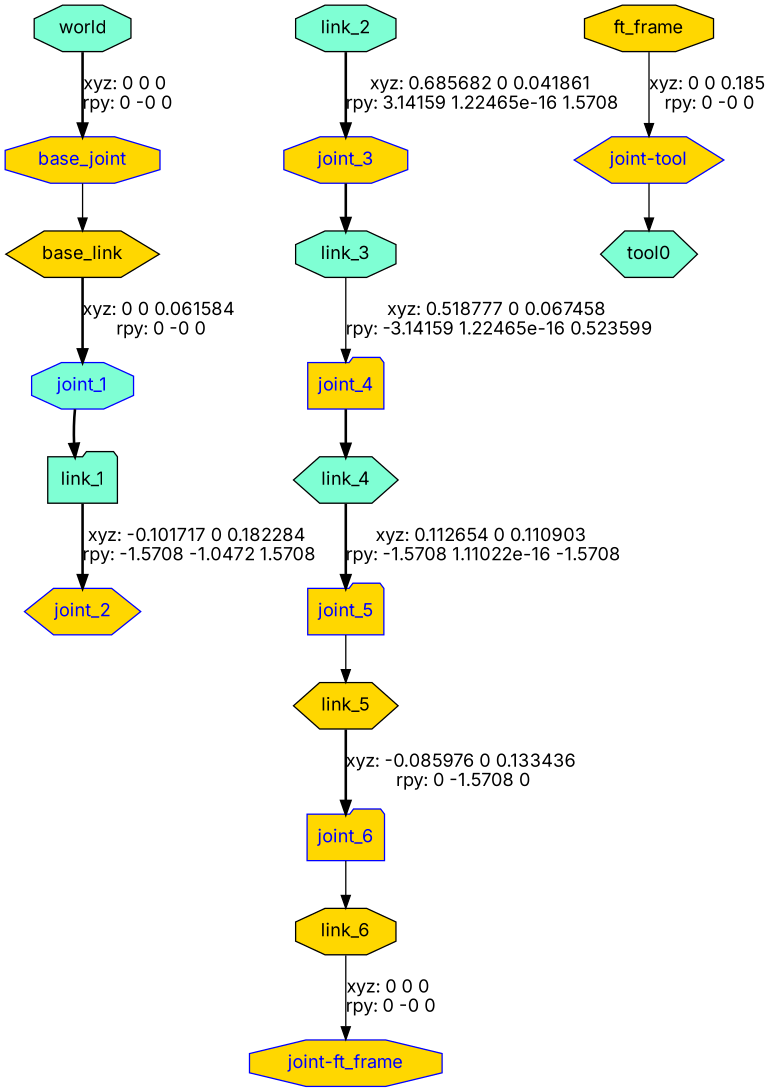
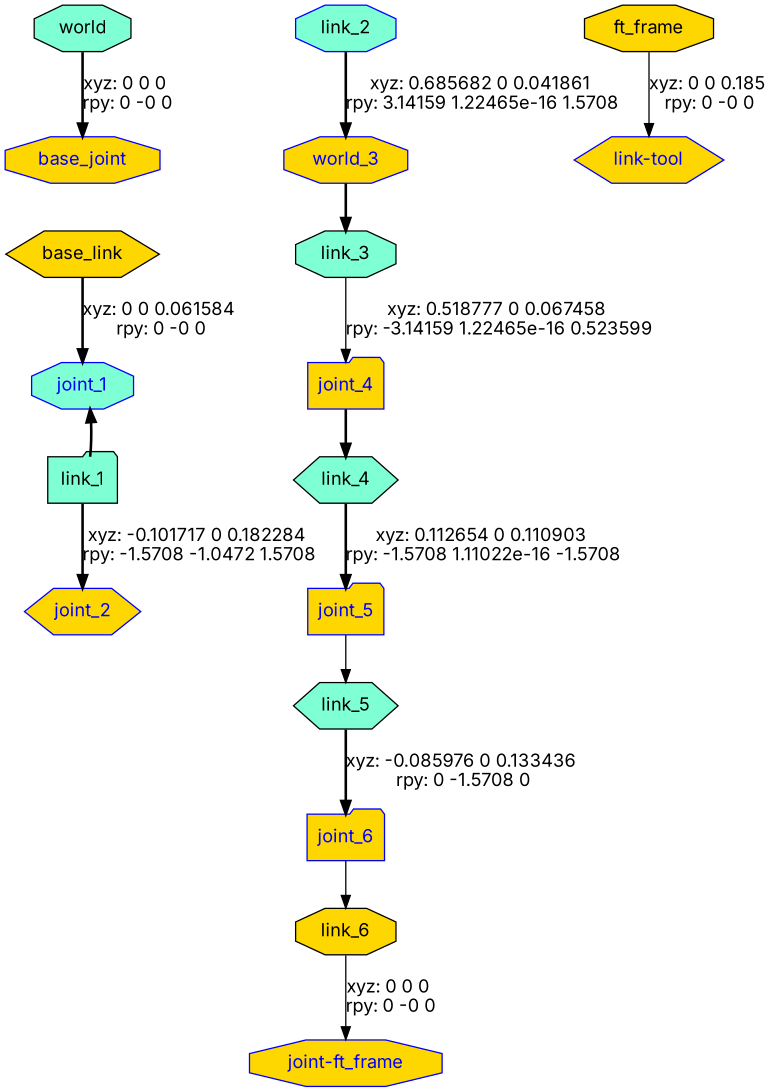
(346, 28) -> (346, 28)
(346, 160) -> (346, 160)
(649, 160) -> (649, 160)
(83, 201) -> none
(649, 254) -> none
(74, 426) -> (91, 439)
(346, 706) -> (346, 706)
